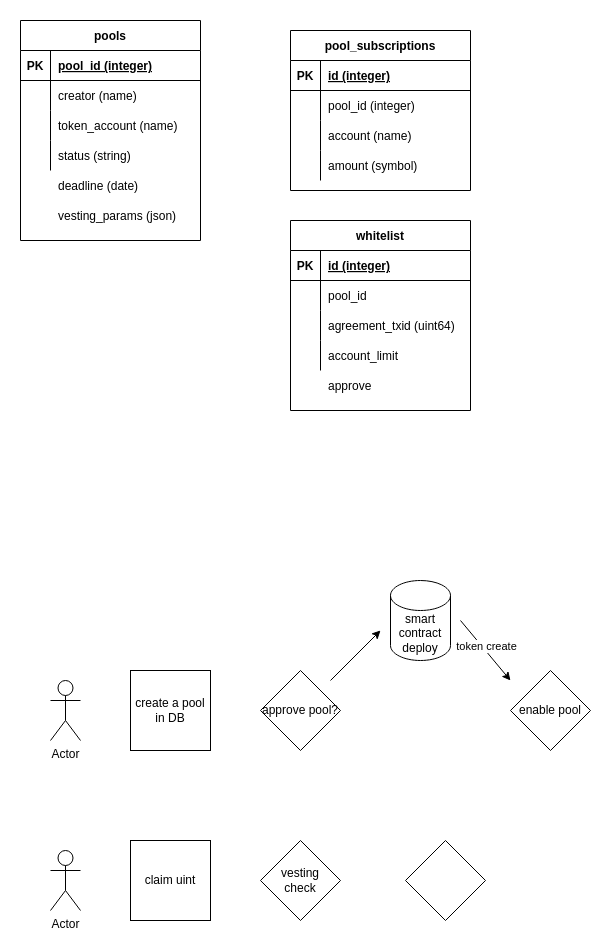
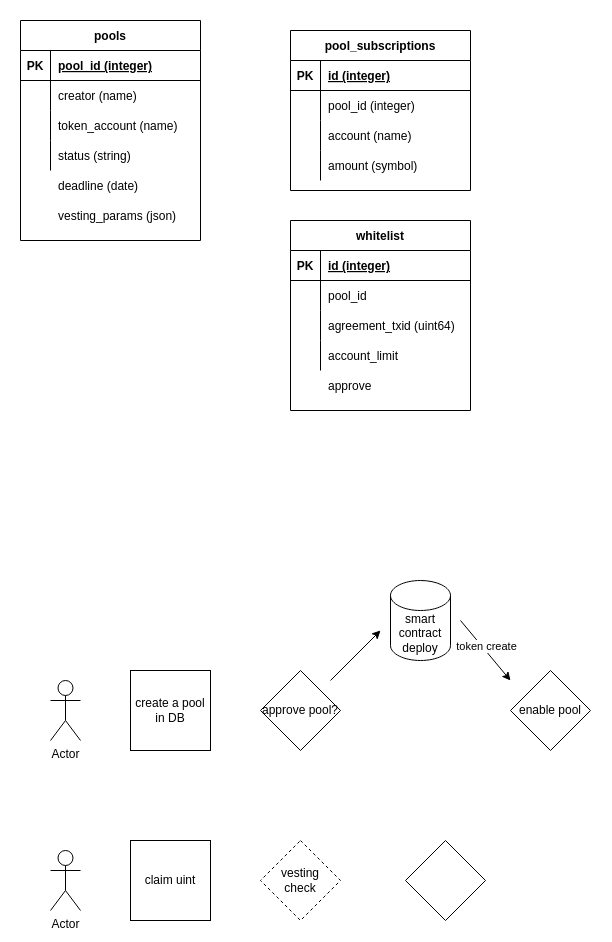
(301, 881) -> (301, 881)
